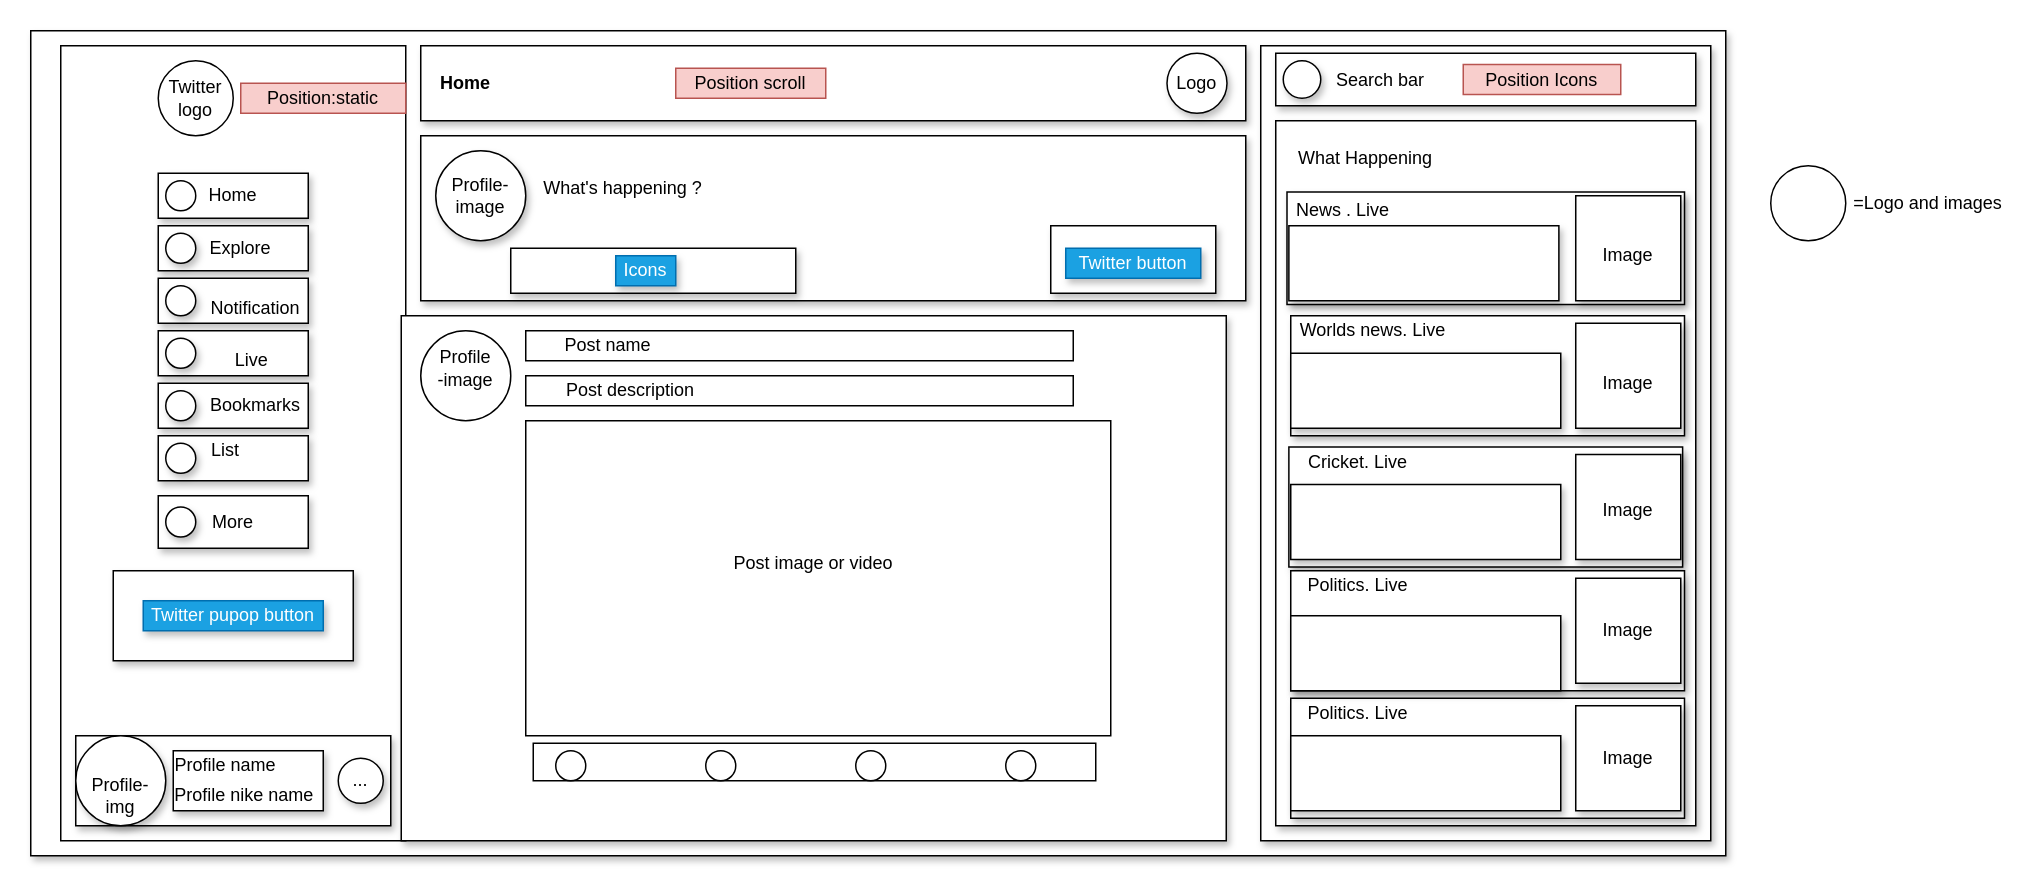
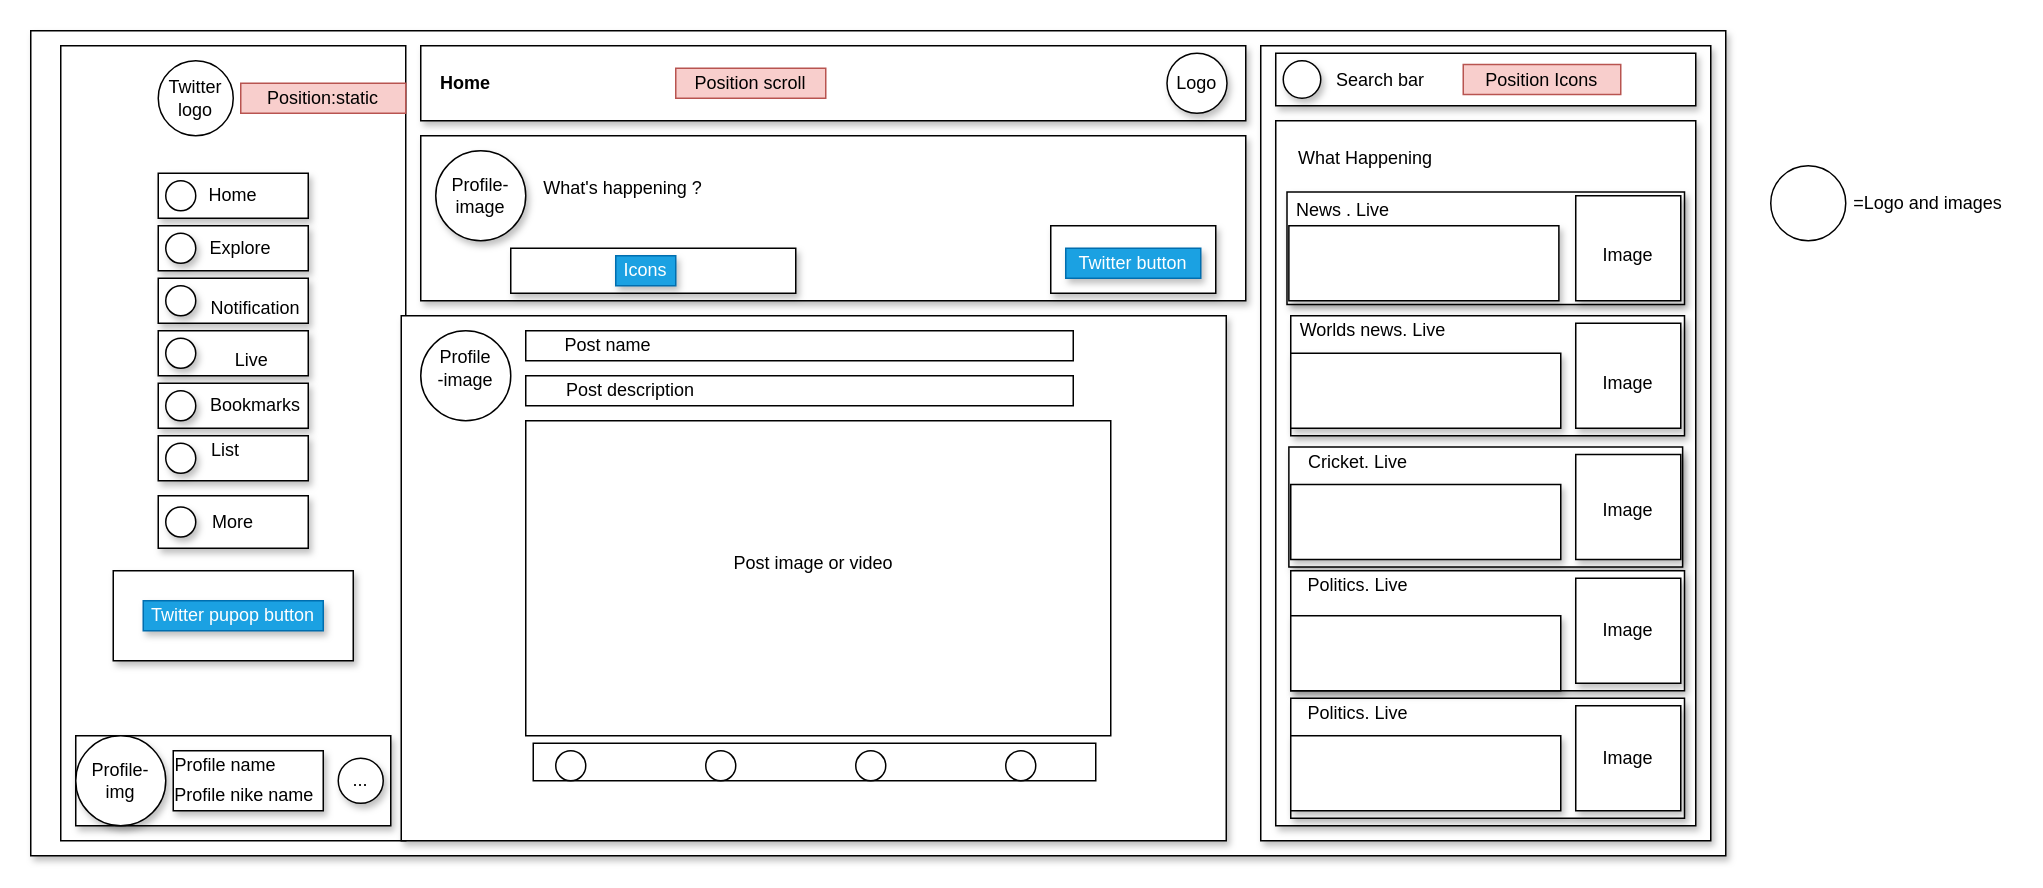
(121, 796) -> (121, 781)
